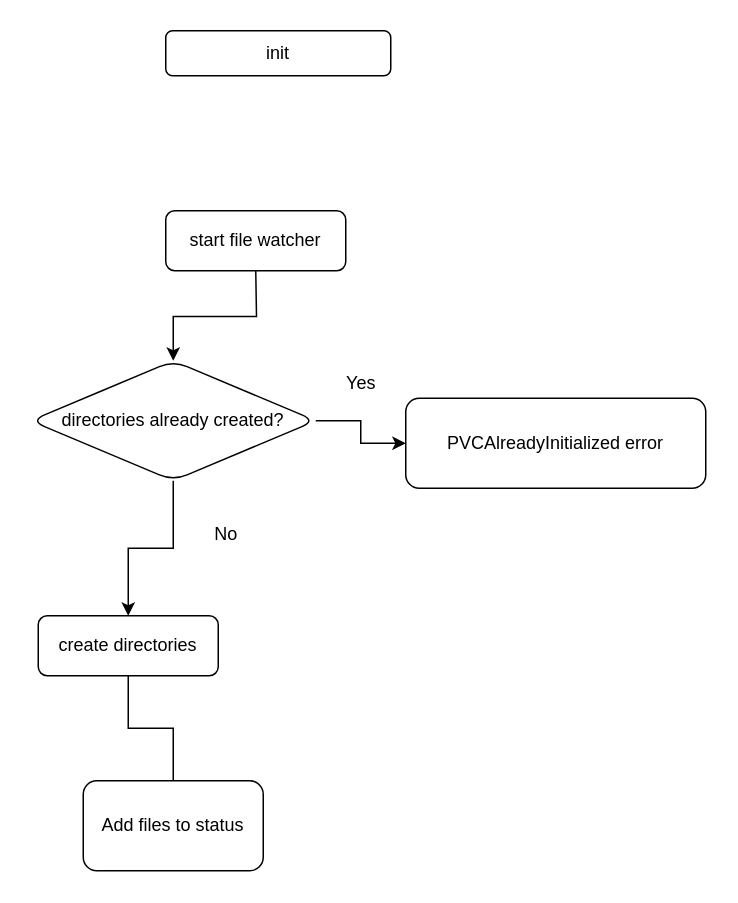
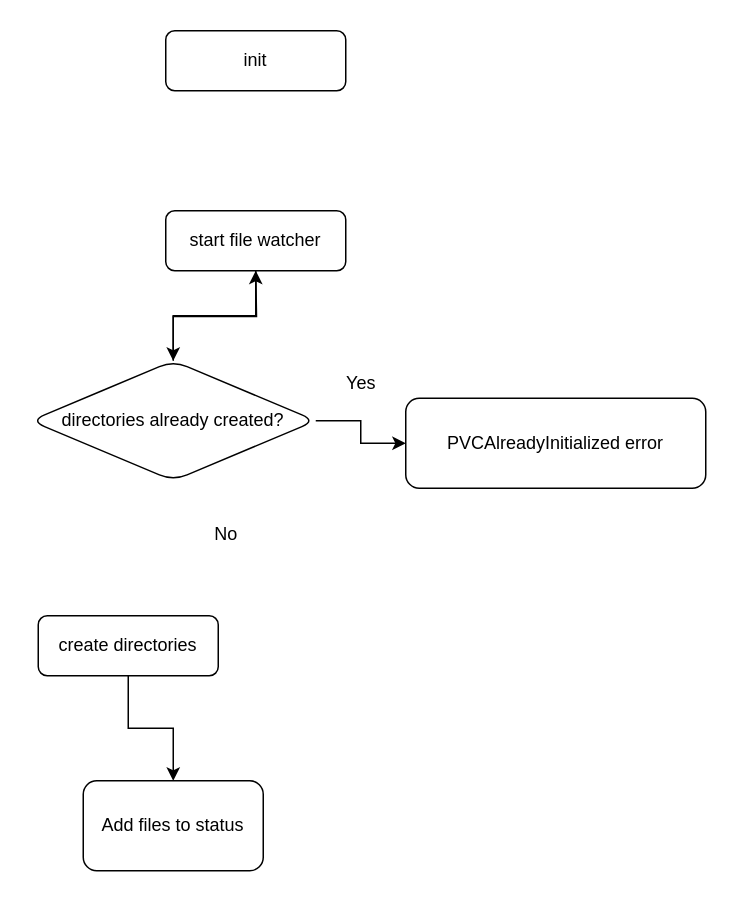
(278, 53) -> (256, 61)
(156, 548) -> (173, 359)
(173, 773) -> (173, 769)
